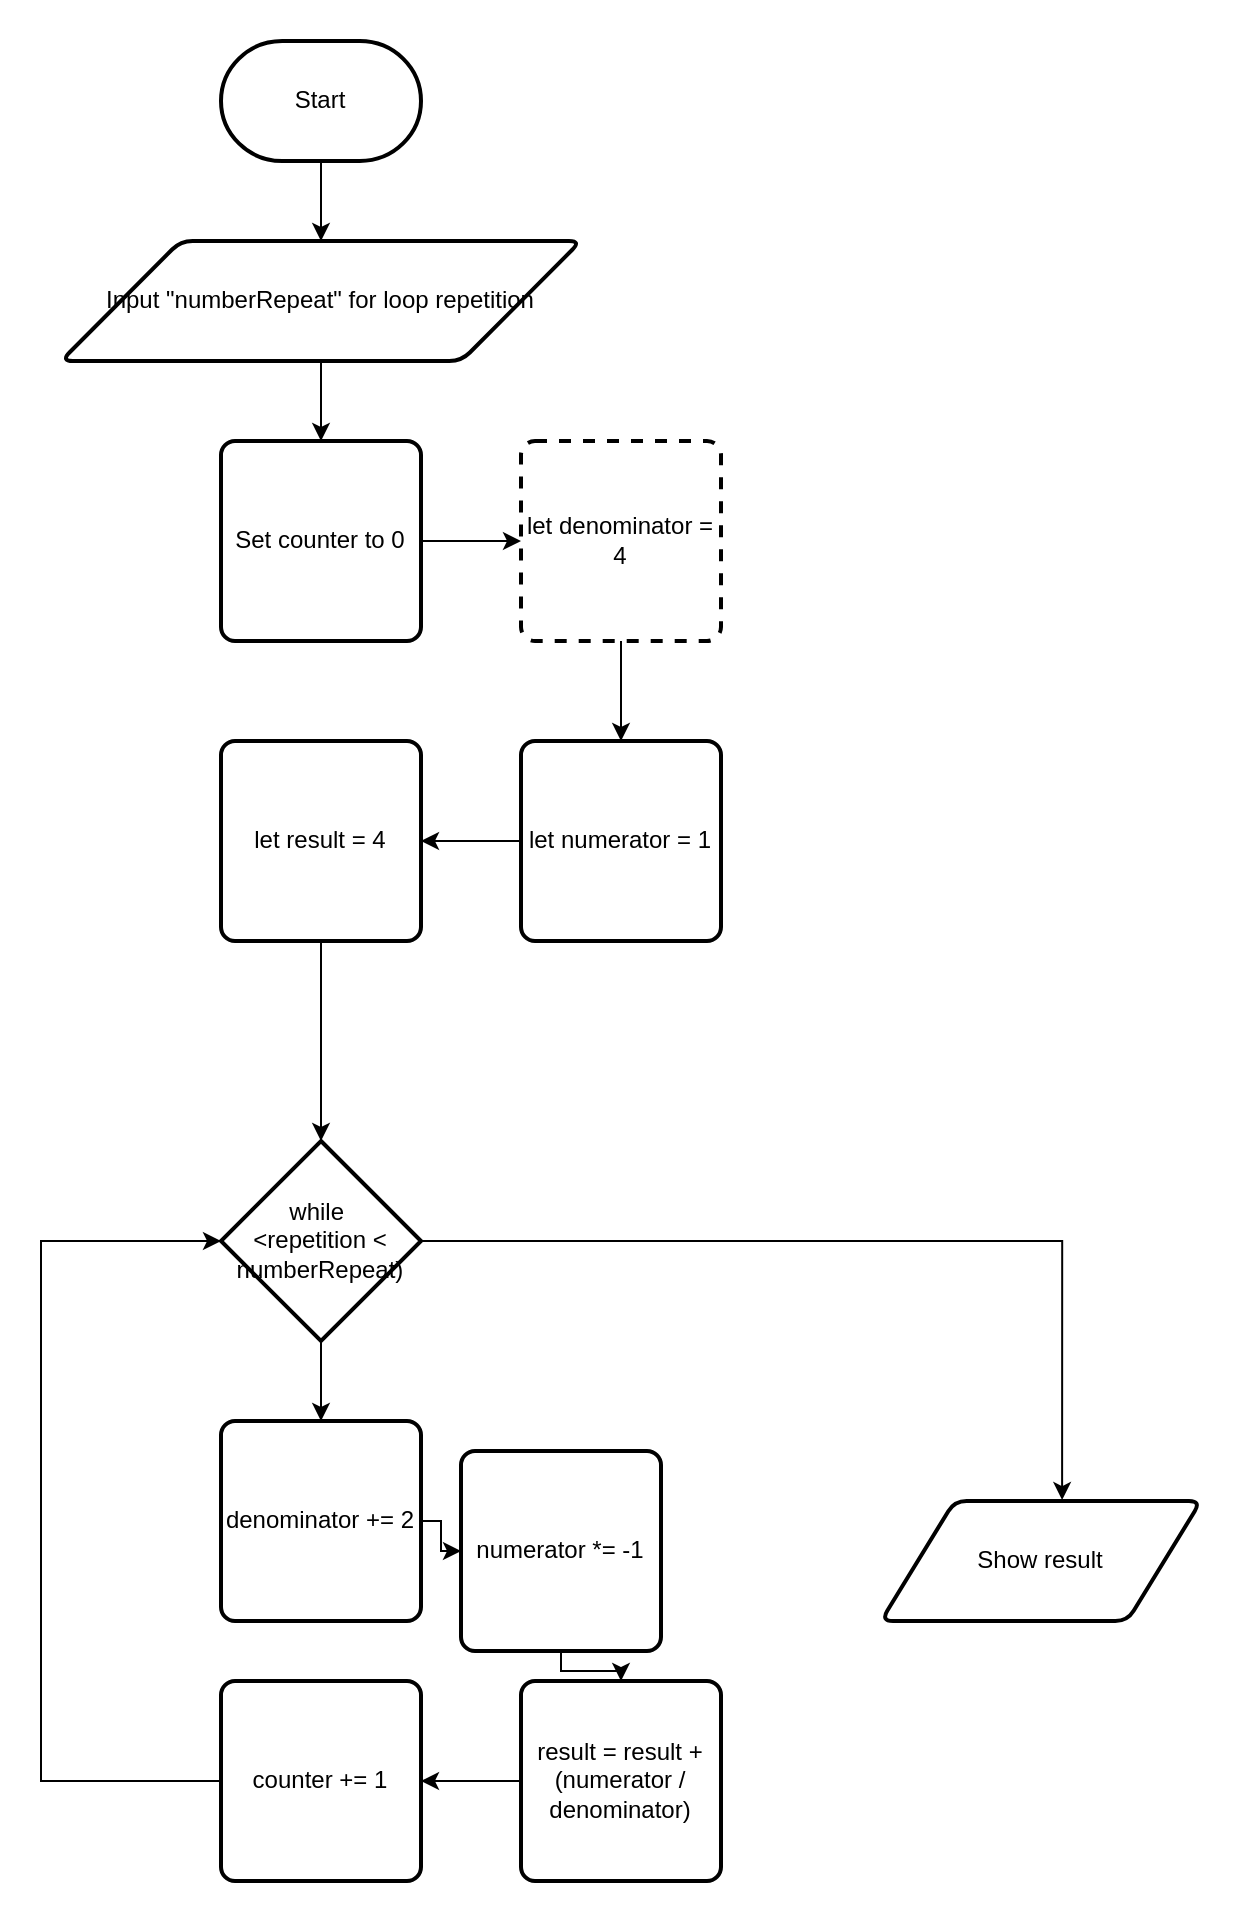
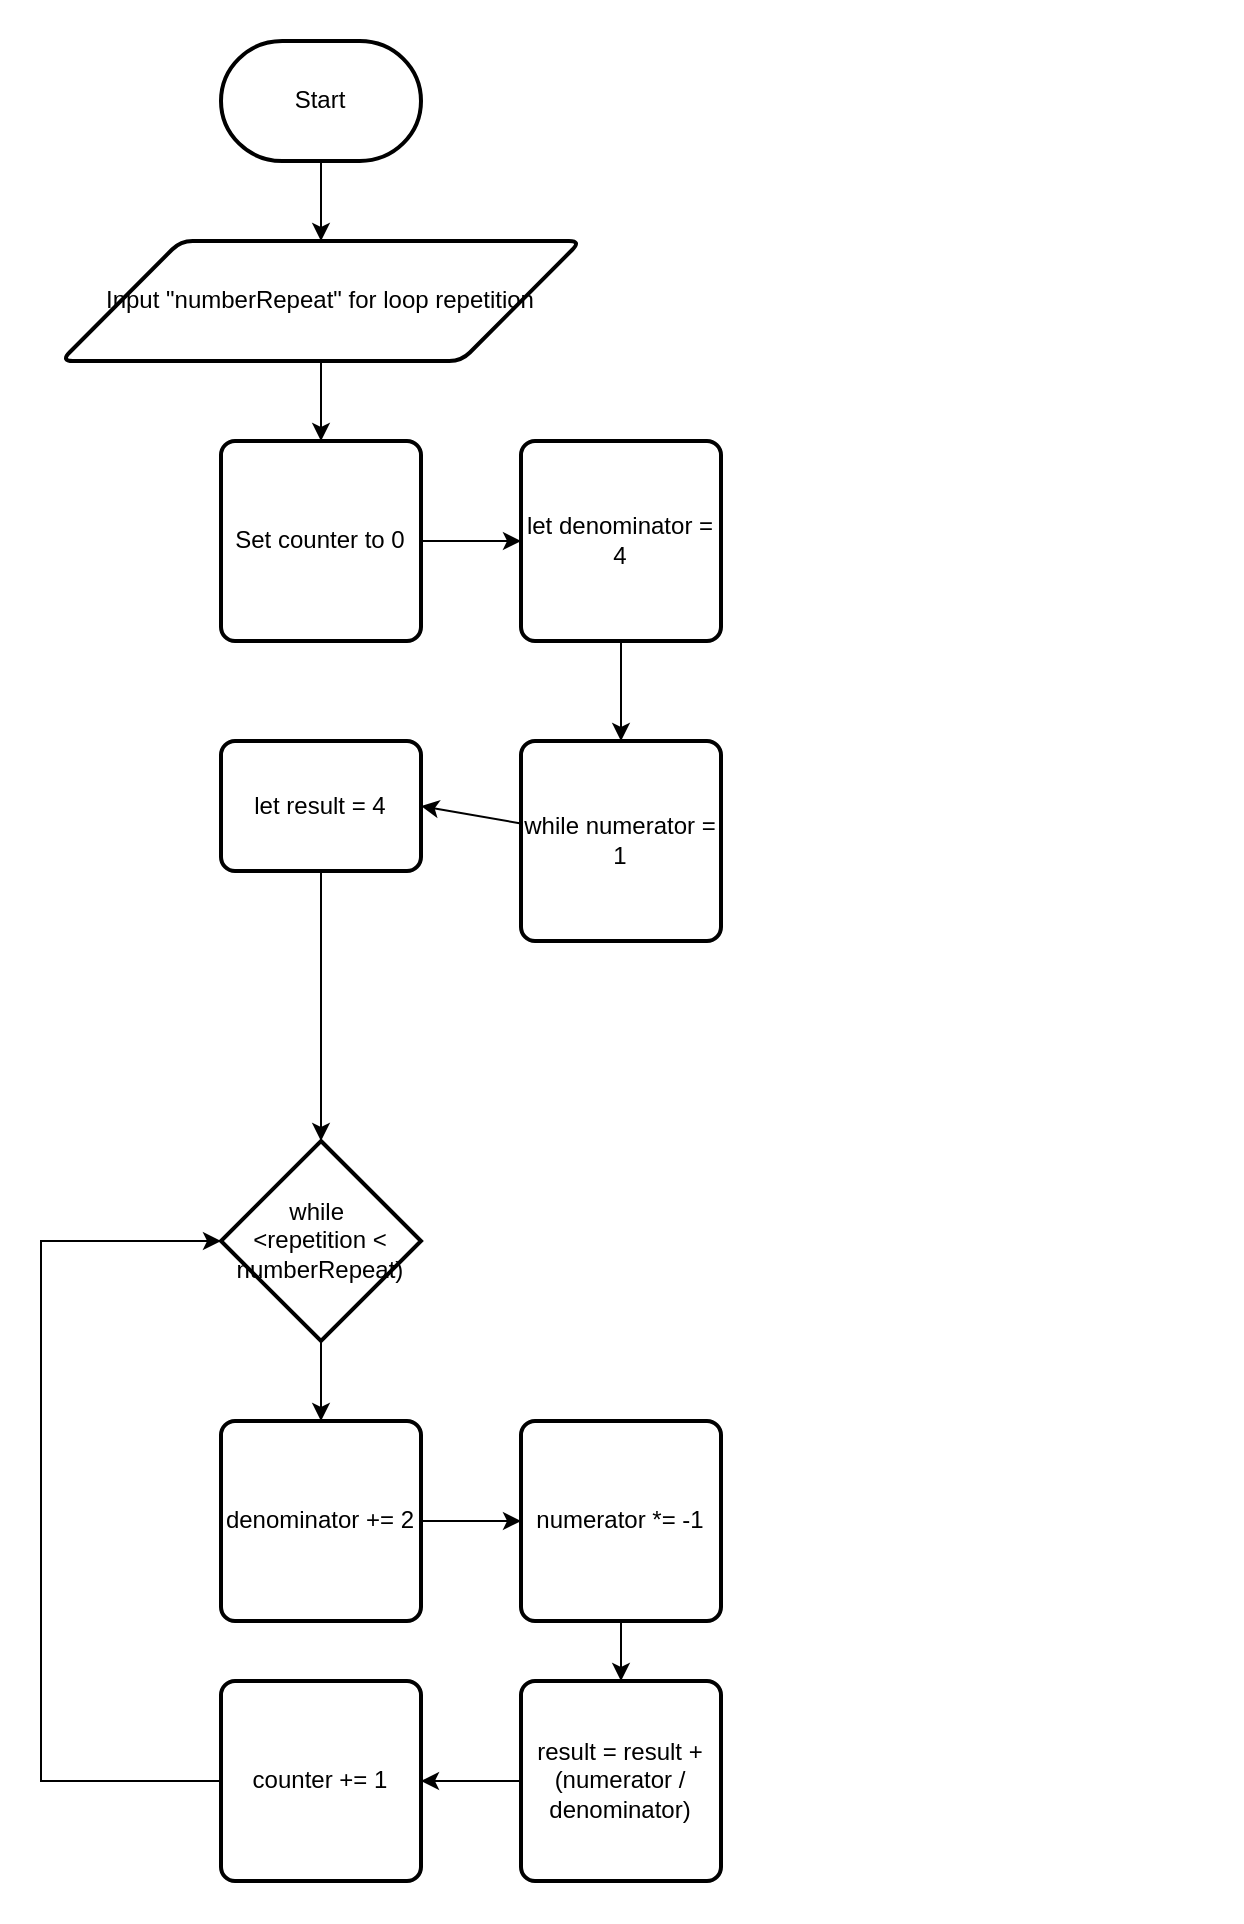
(621, 541) -> (621, 541)
(321, 841) -> (321, 806)
(621, 841) -> (621, 841)
(864, 1241) -> none
(561, 1551) -> (621, 1521)
(1041, 1561) -> none
